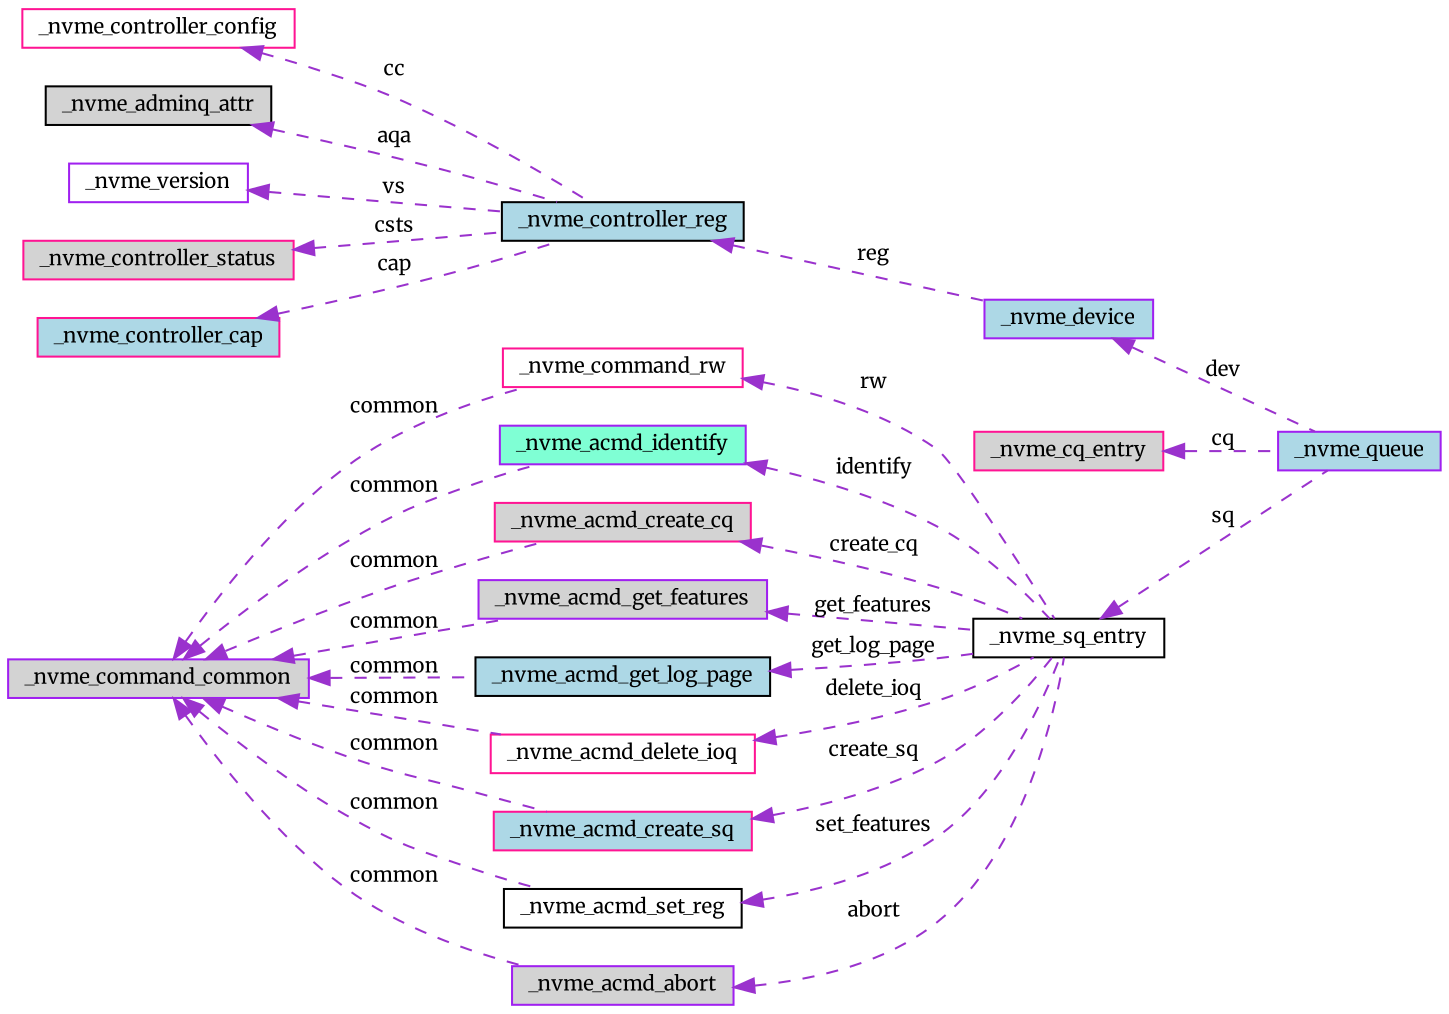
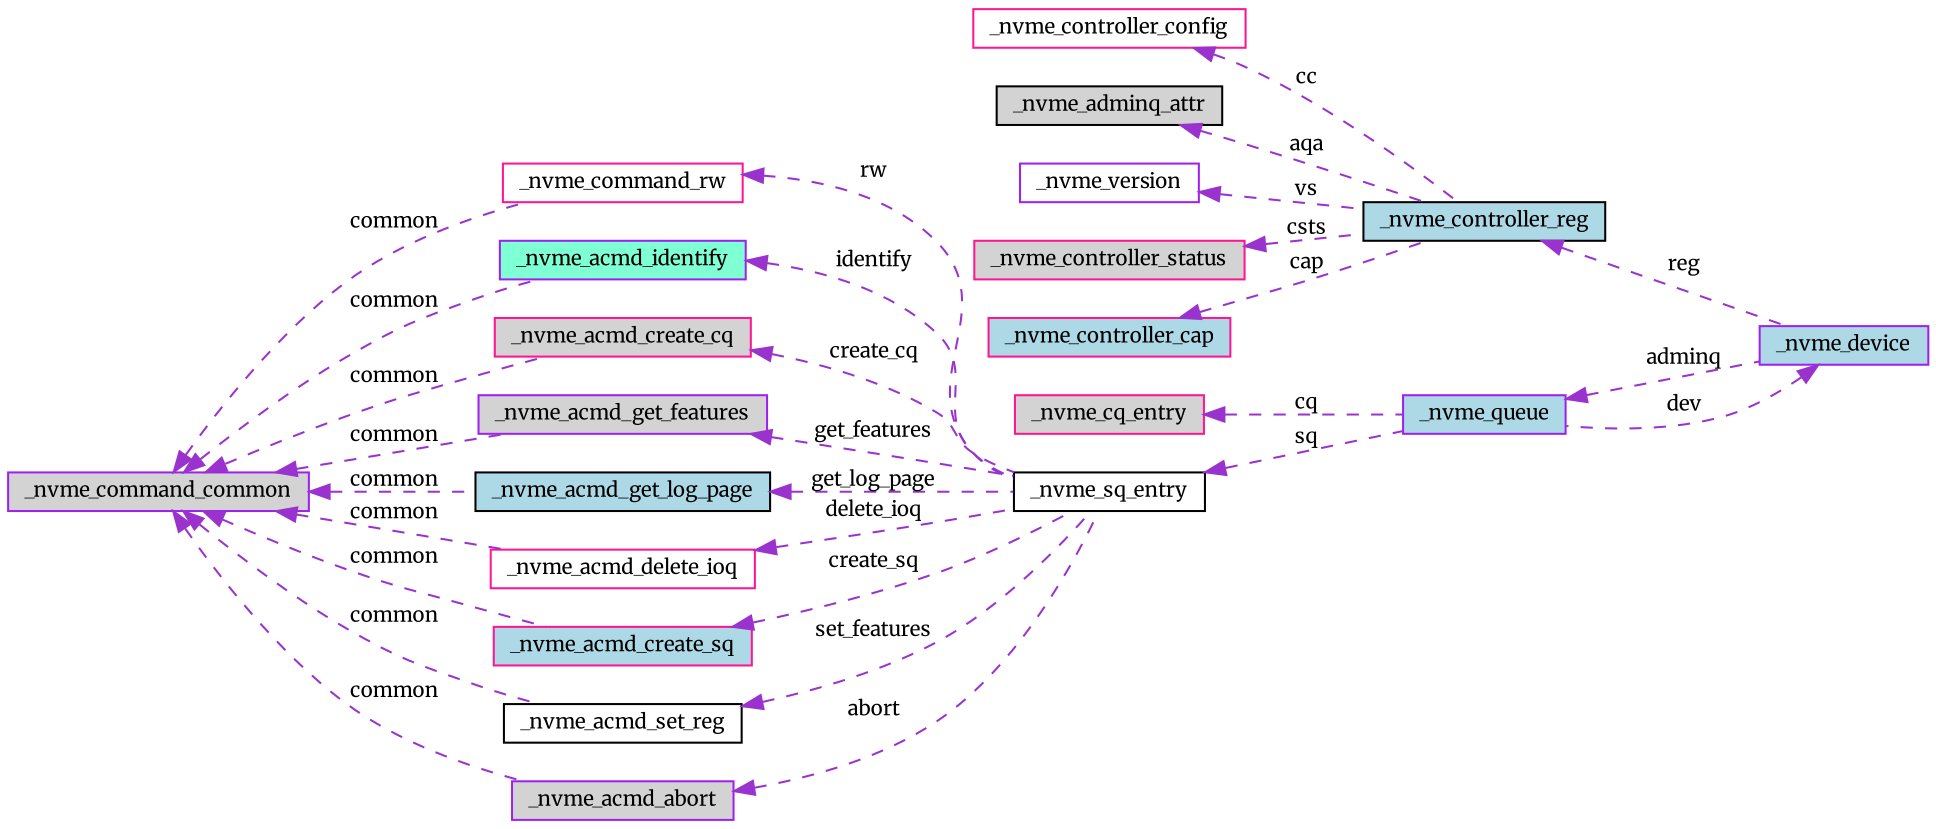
none -> (1673, 378)
